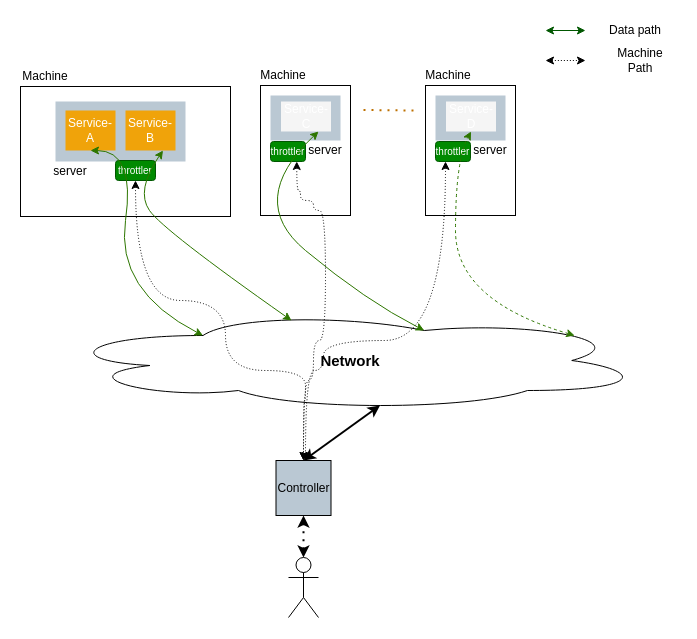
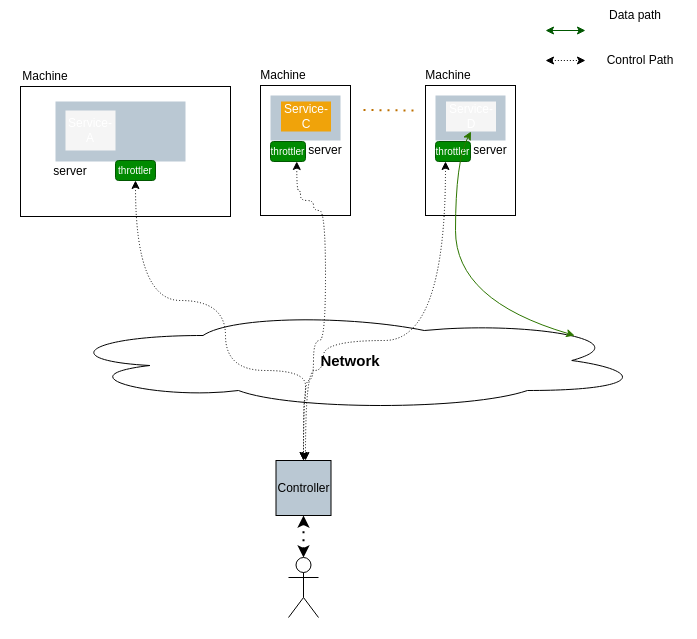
(636, 31) -> (636, 16)
(641, 61) -> (641, 61)
(306, 117) -> (306, 117)
(91, 131) -> (91, 131)
(151, 131) -> none
(194, 250) -> none
(319, 262) -> none
(463, 264) -> (463, 264)
(132, 271) -> none
(341, 433) -> none
